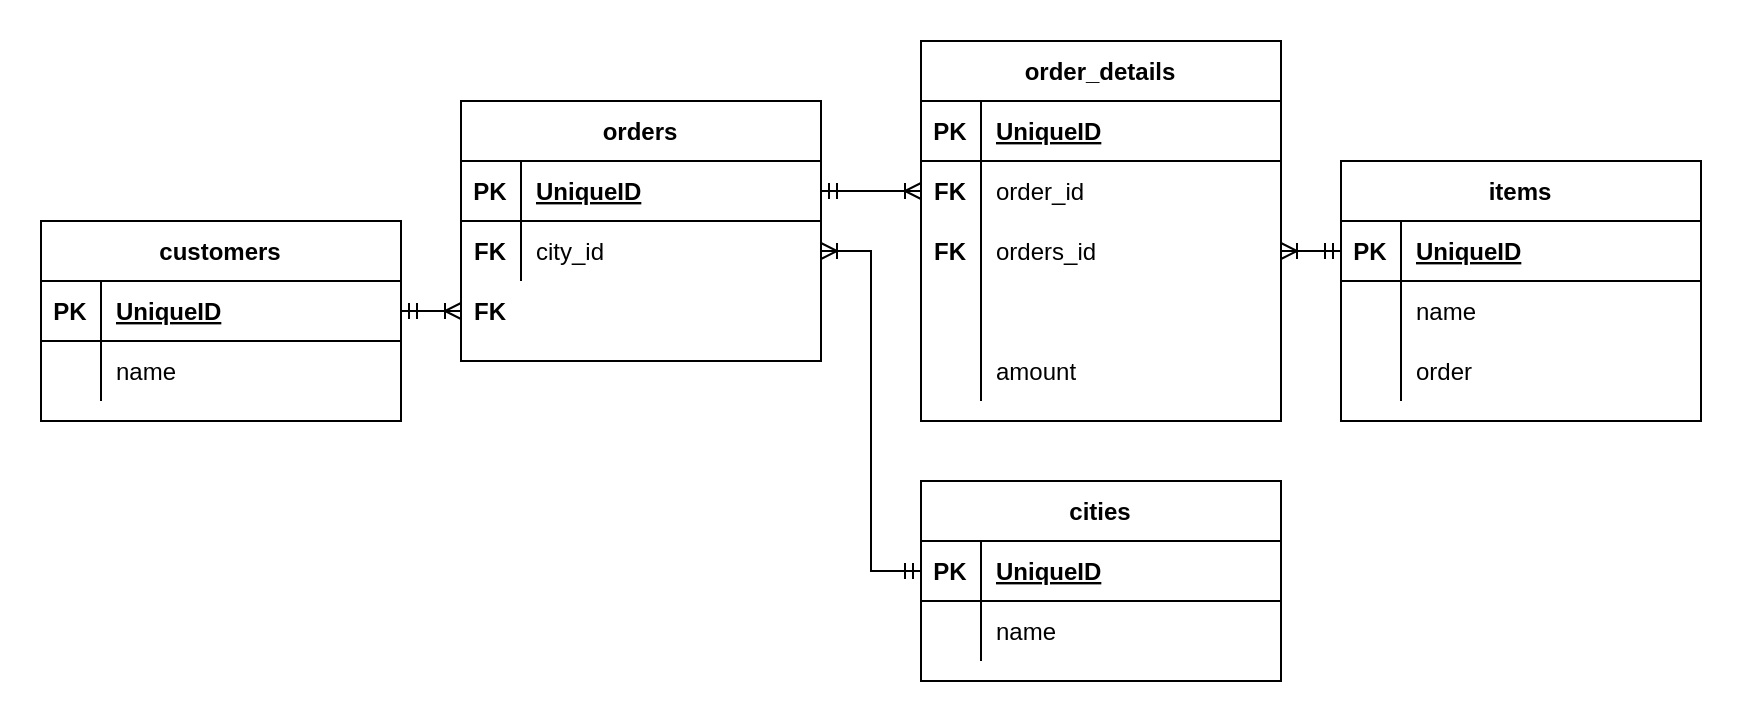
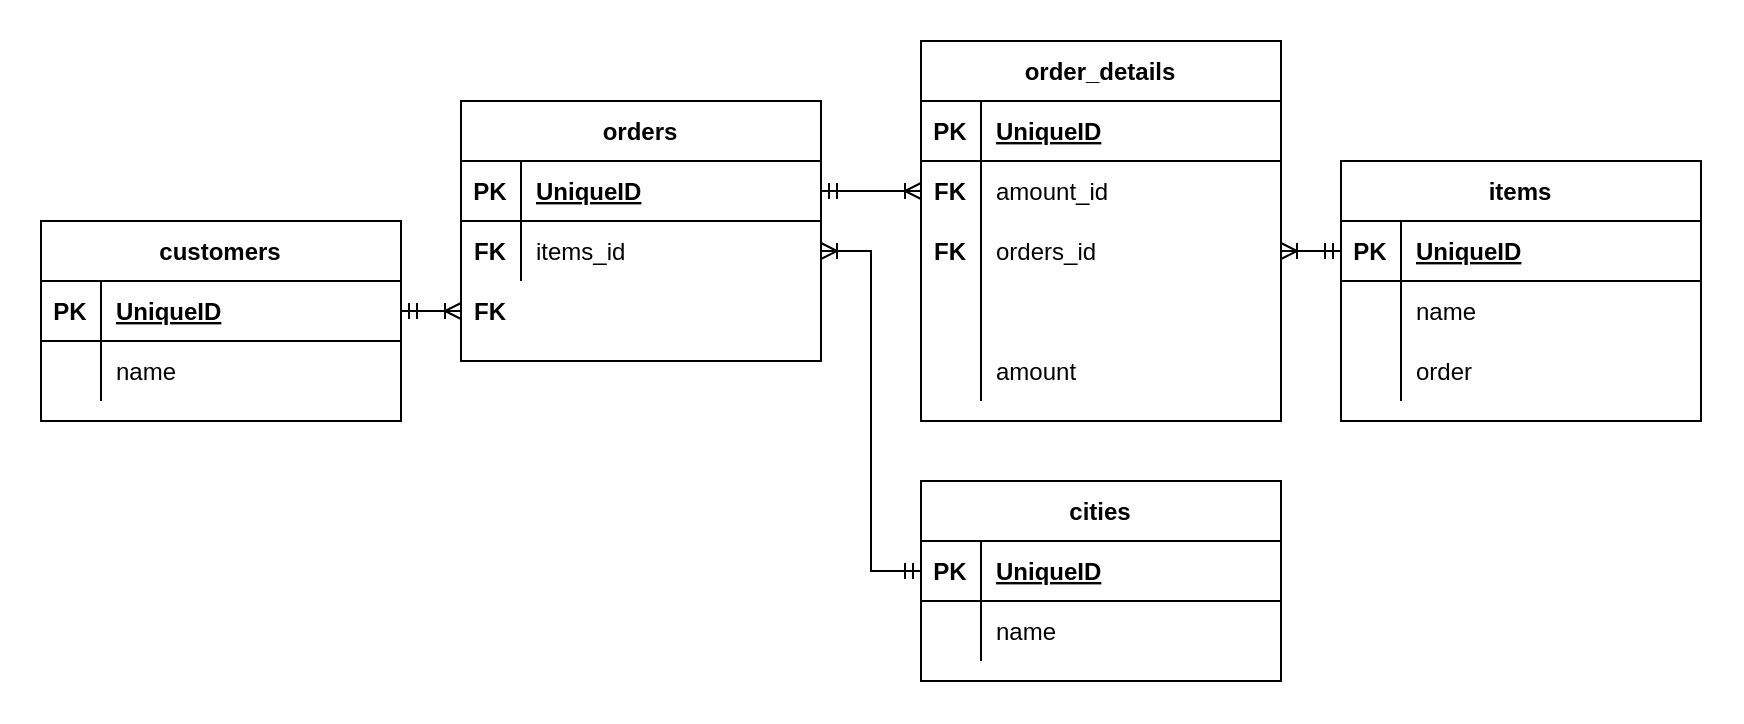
(1047, 192) -> (1053, 192)
(577, 252) -> (584, 252)
